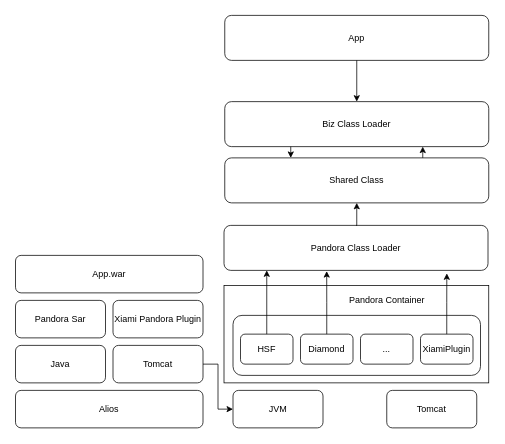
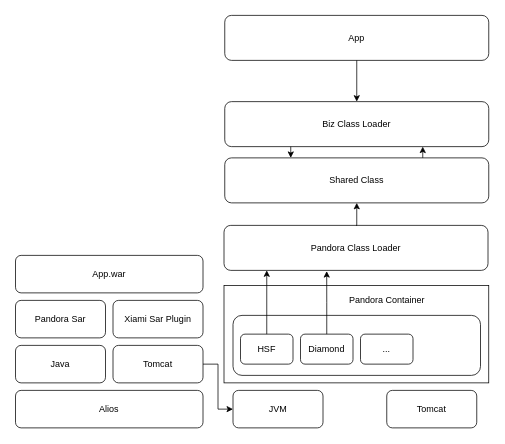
(447, 306) -> none
(158, 319) -> (158, 319)
(447, 349) -> none
